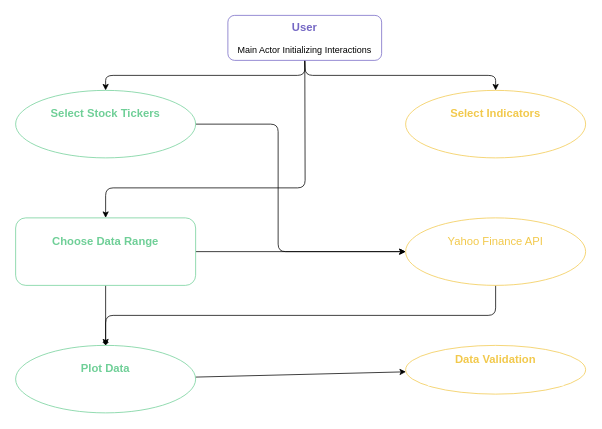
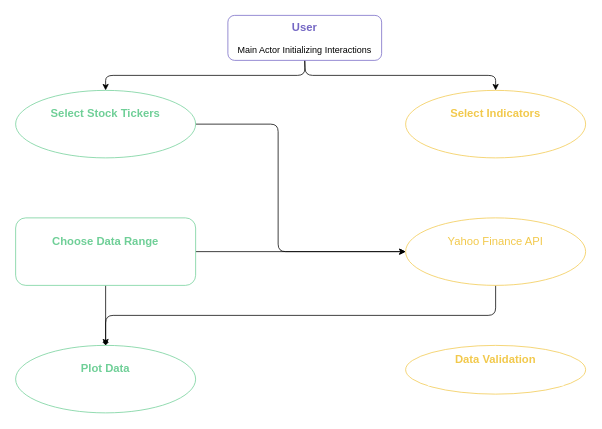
(105, 200) -> none
(382, 372) -> none
